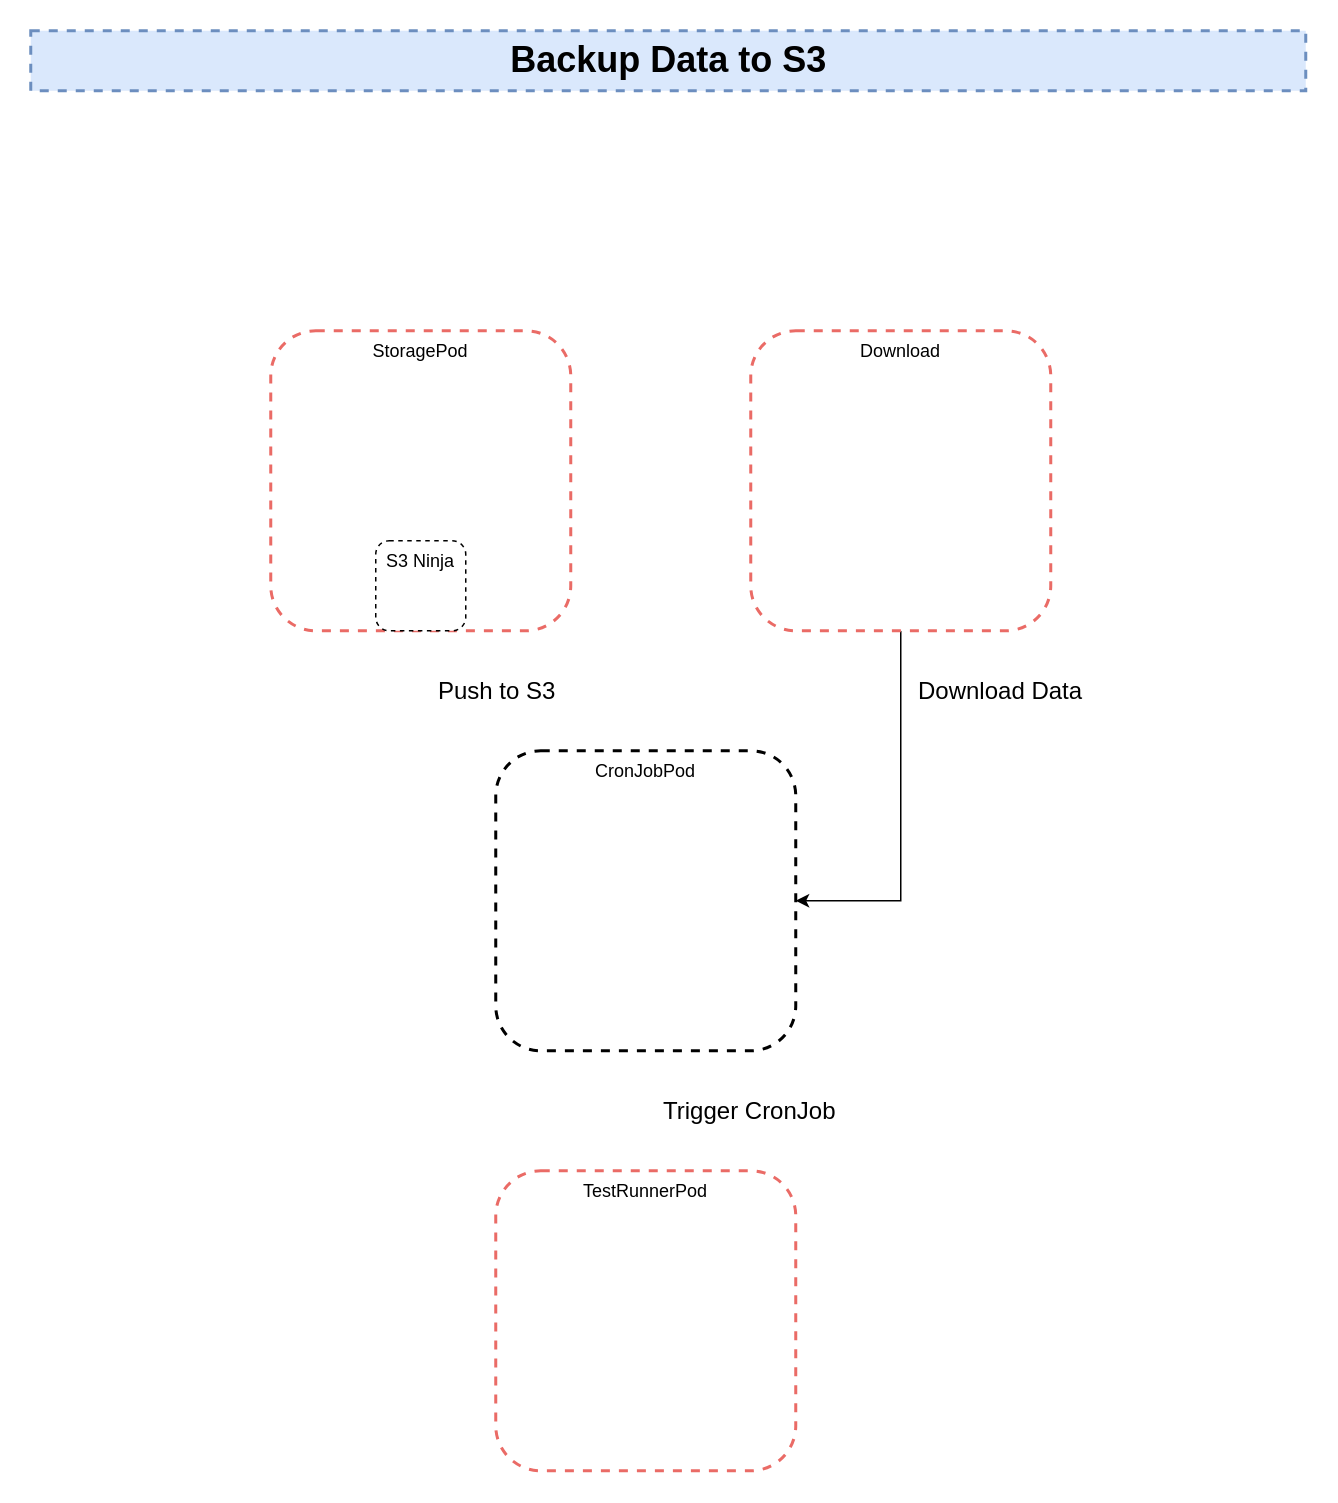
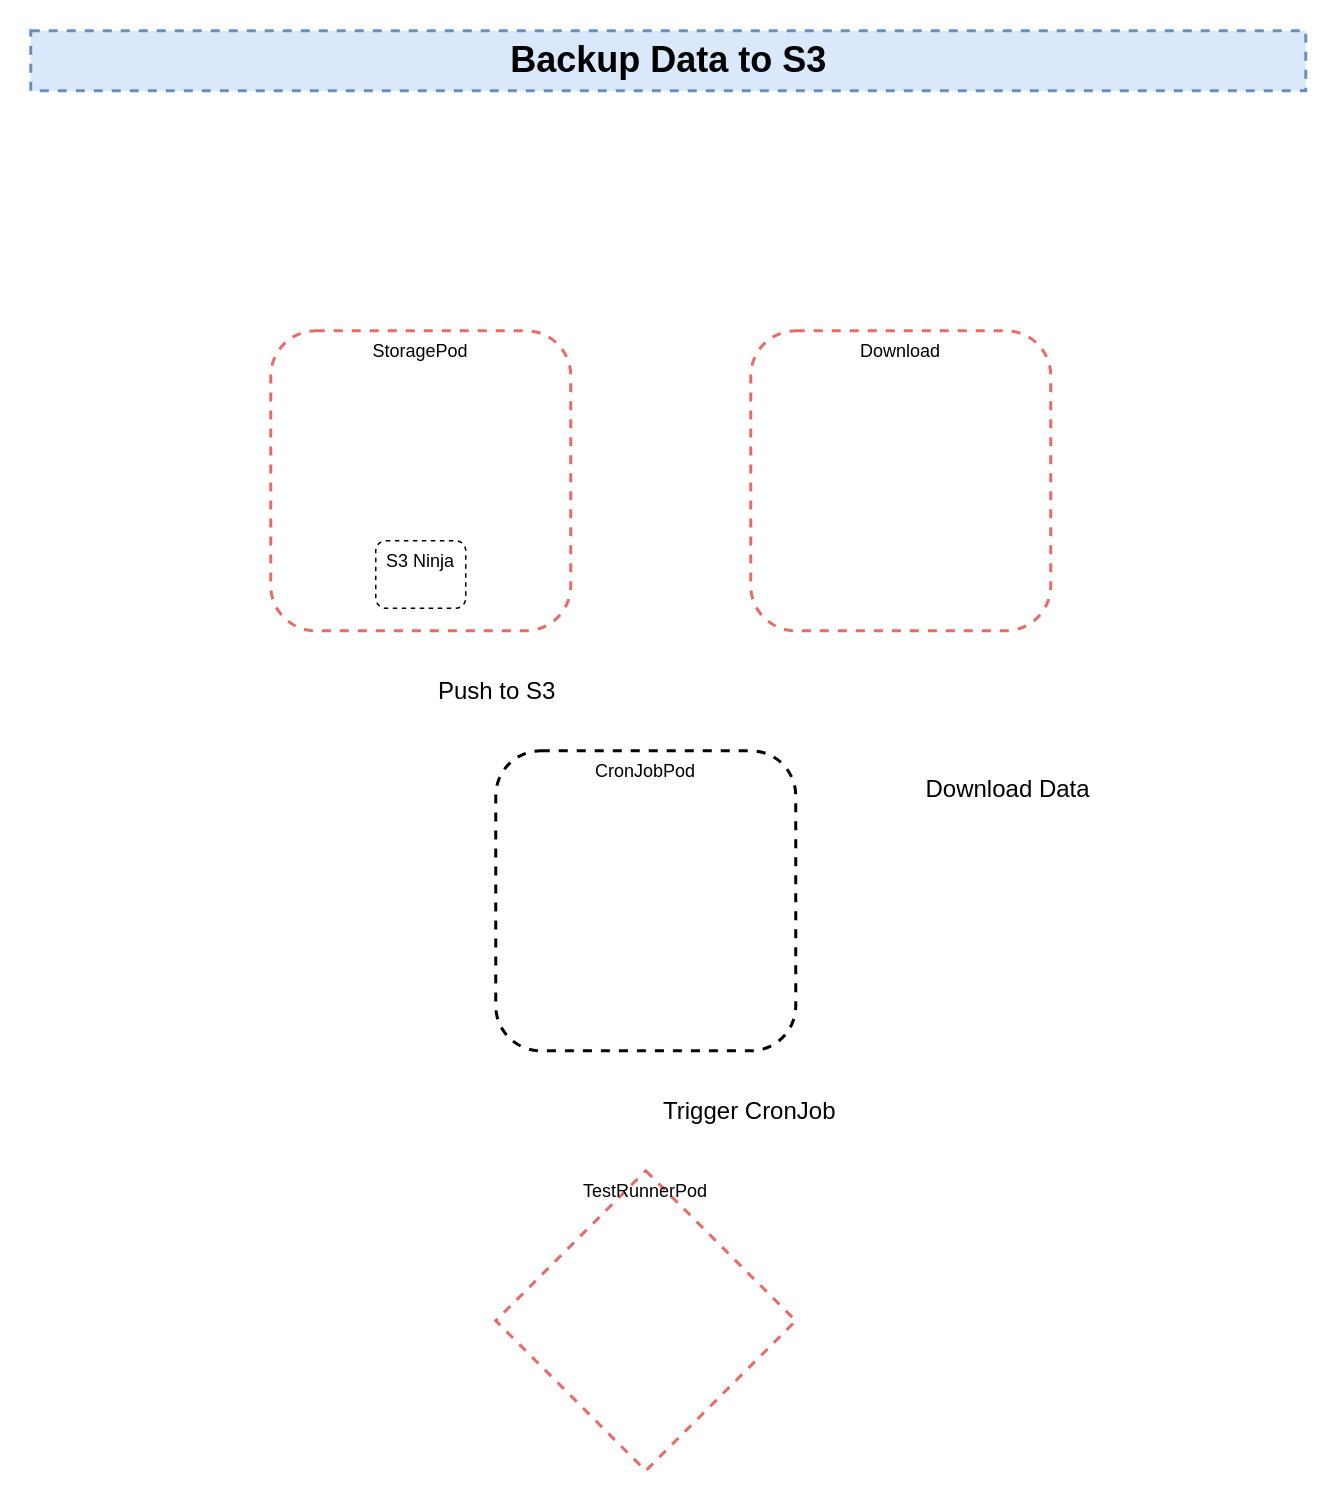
(421, 586) -> (421, 575)
(1021, 691) -> (1028, 788)
(901, 813) -> none
(646, 1321) -> (646, 1321)
